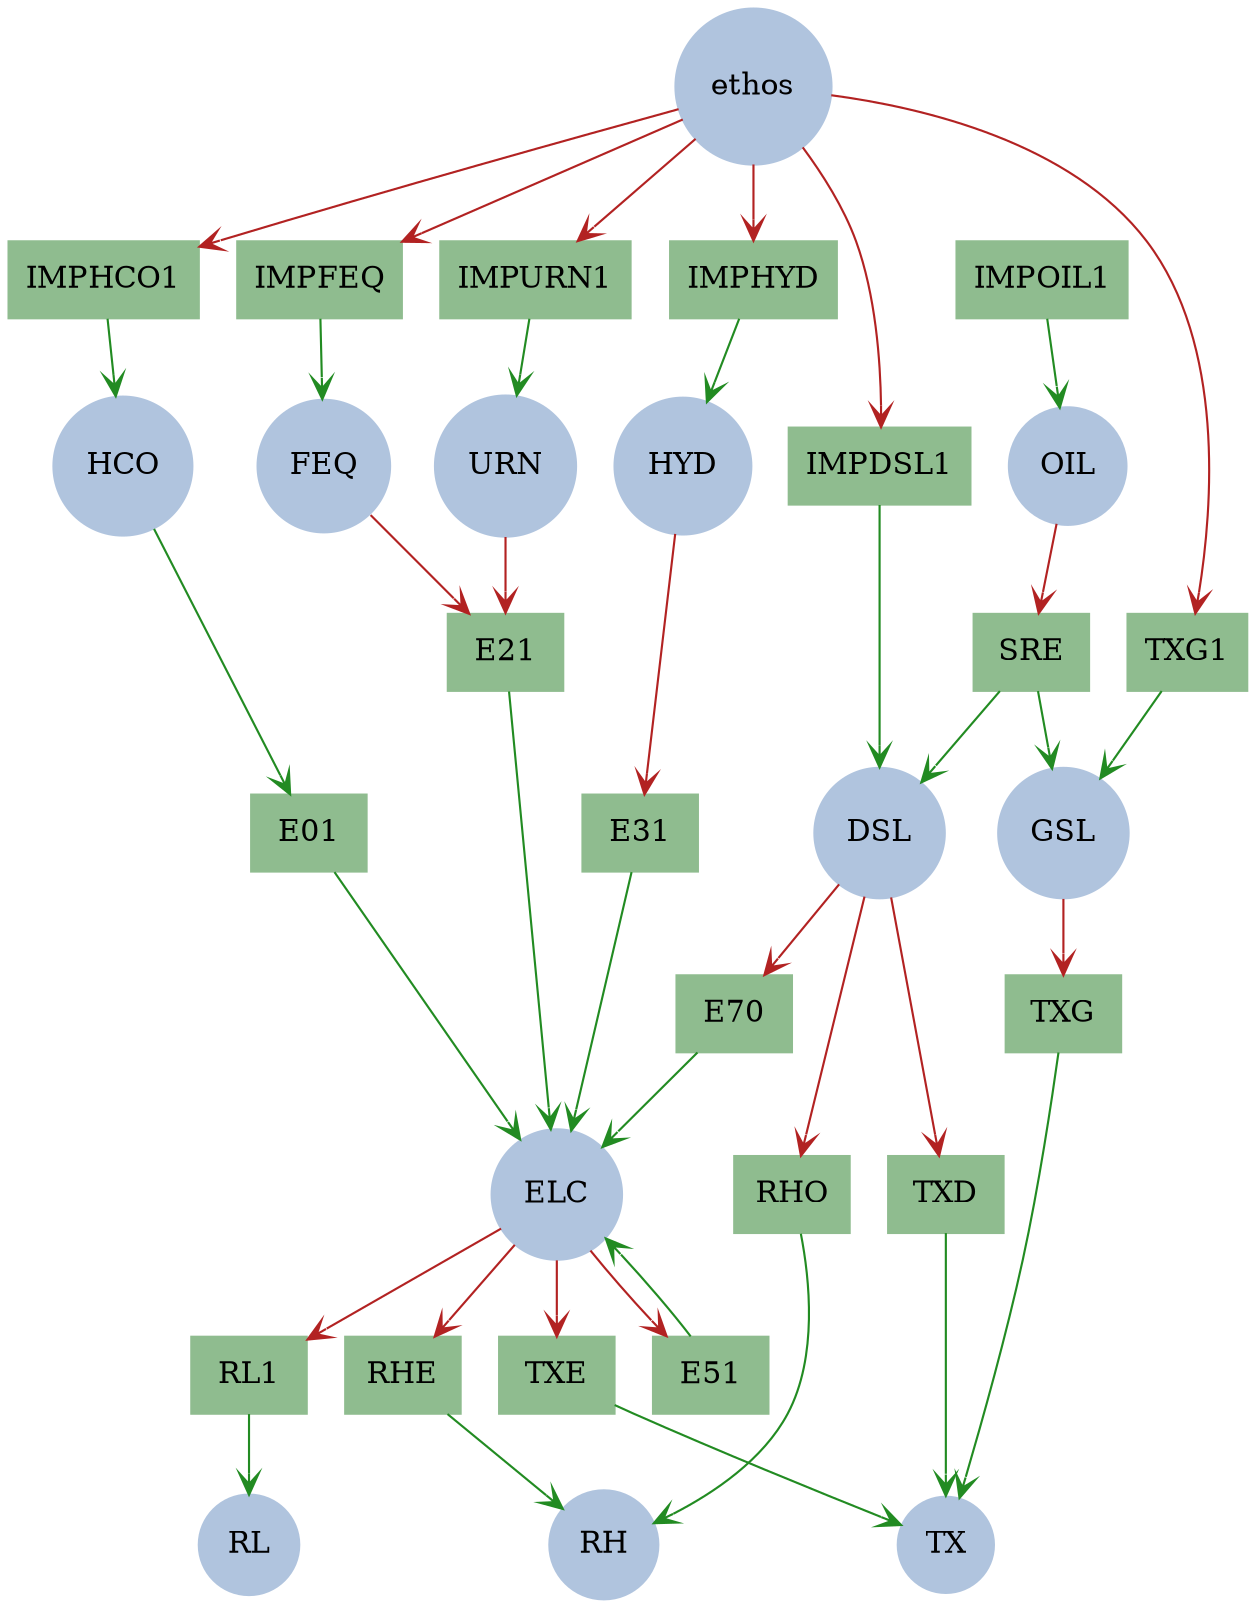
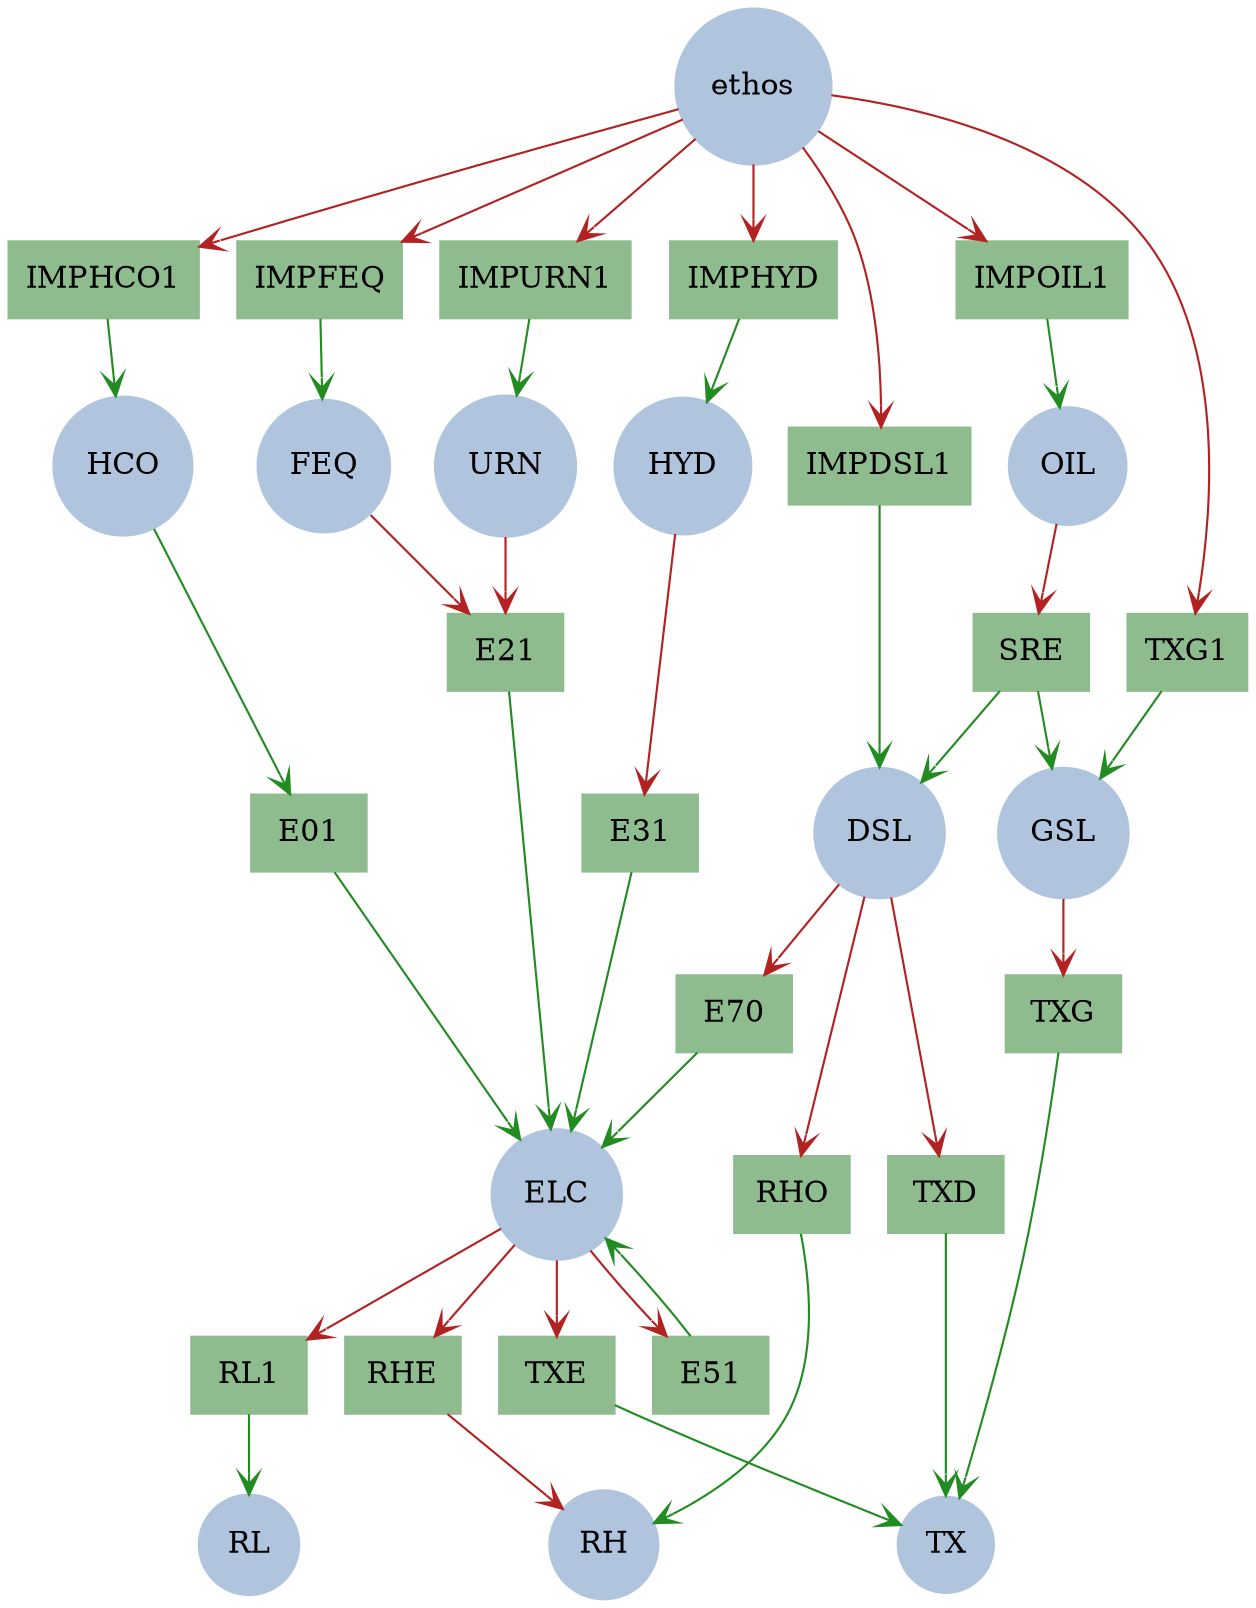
none -> (893, 180)
(497, 1455) -> (497, 1455)
